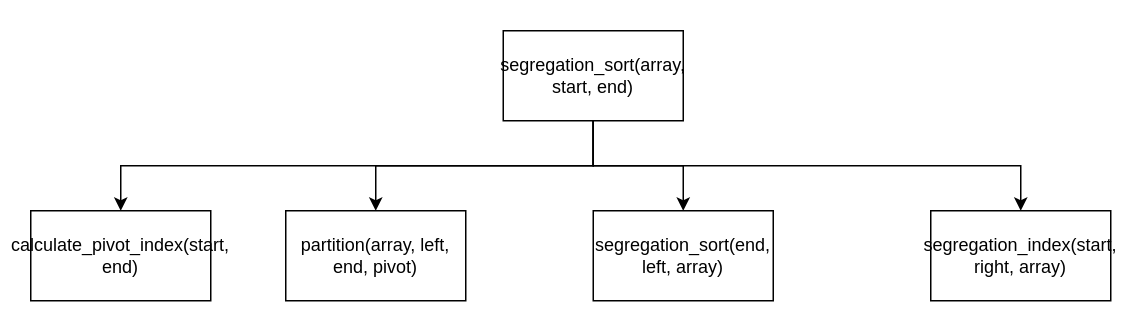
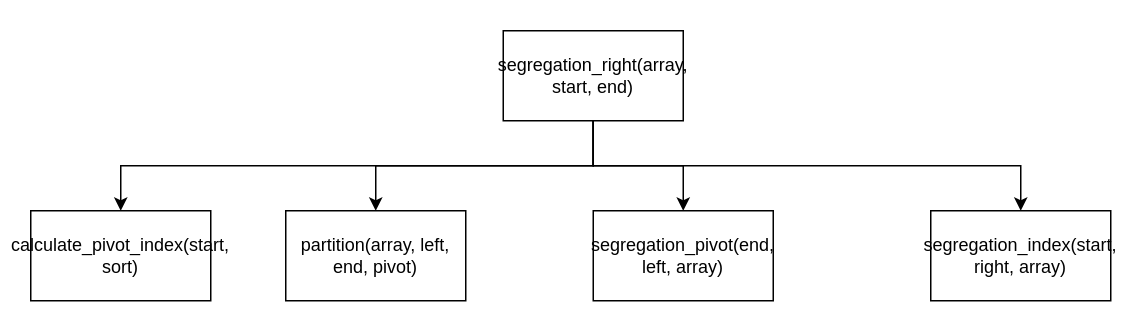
(593, 76) -> (593, 76)
(121, 256) -> (121, 256)
(683, 256) -> (683, 256)
